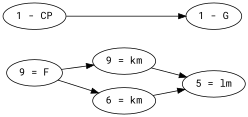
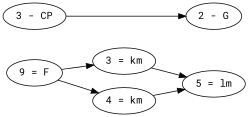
(35, 16) -> (35, 16)
(214, 16) -> (214, 16)
(124, 61) -> (124, 61)
(124, 101) -> (124, 101)
